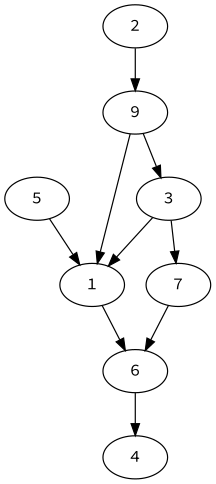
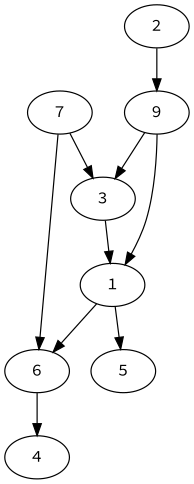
(173, 236) -> (79, 150)
(61, 237) -> (117, 322)
